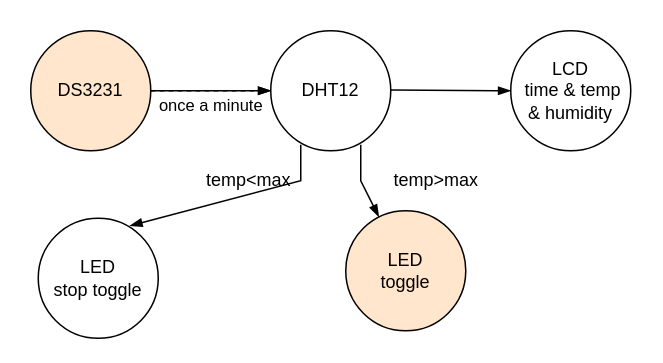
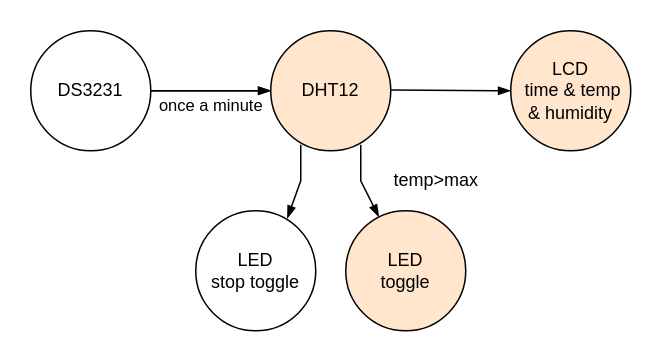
(91, 91) -> (91, 91)
(259, 91) -> (259, 91)
(331, 91) -> (331, 91)
(571, 91) -> (571, 91)
(248, 181) -> none
(98, 278) -> (256, 271)
